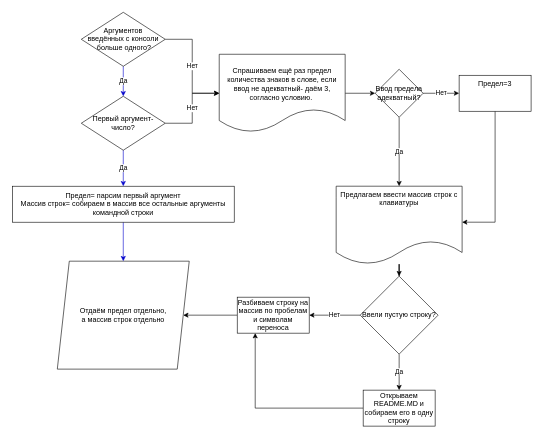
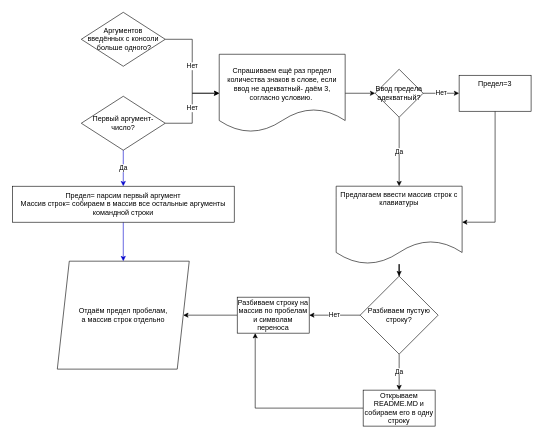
(123, 84) -> none
(123, 315) -> (123, 315)
(399, 315) -> (399, 315)
